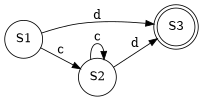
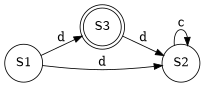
(61, 50) -> (102, 63)
(132, 55) -> (139, 44)
